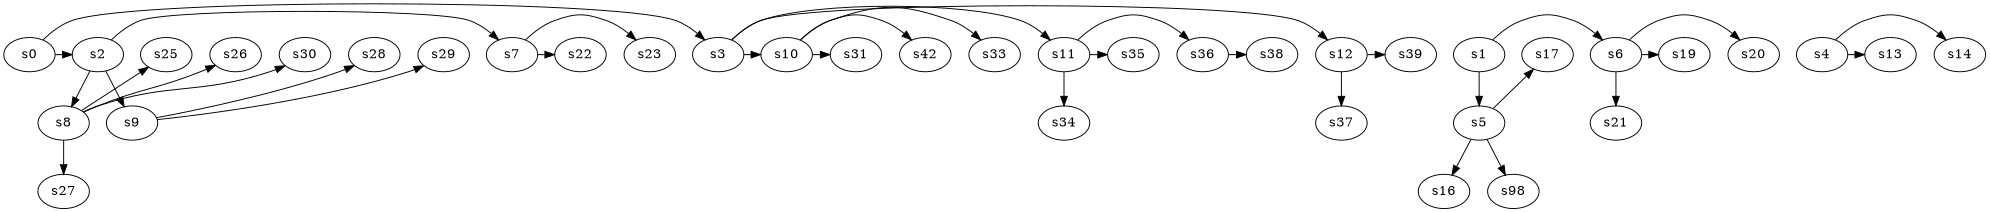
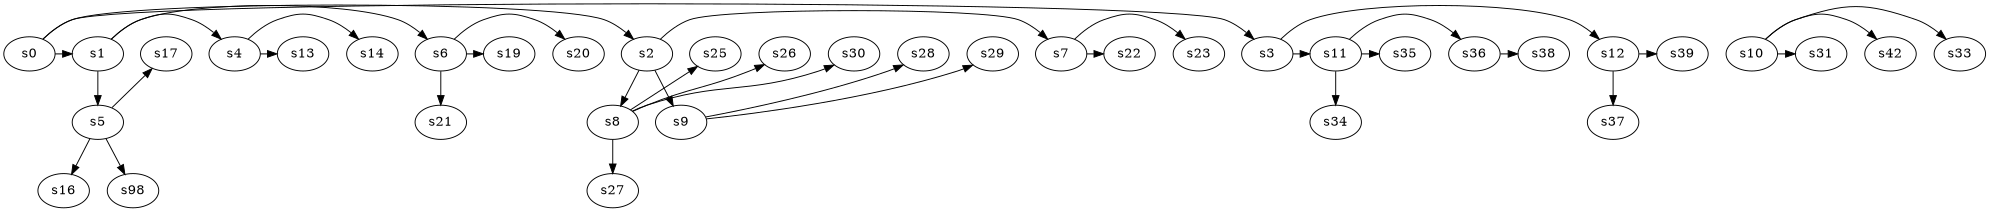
none -> (184, 17)
none -> (59, 54)
(747, 55) -> none
